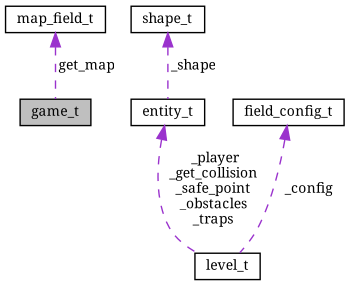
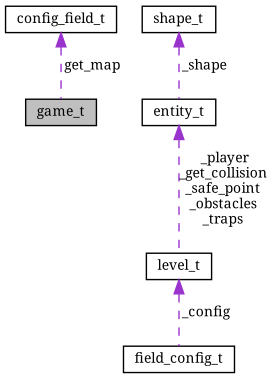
(56, 19) -> (61, 19)
(270, 200) -> (179, 320)
